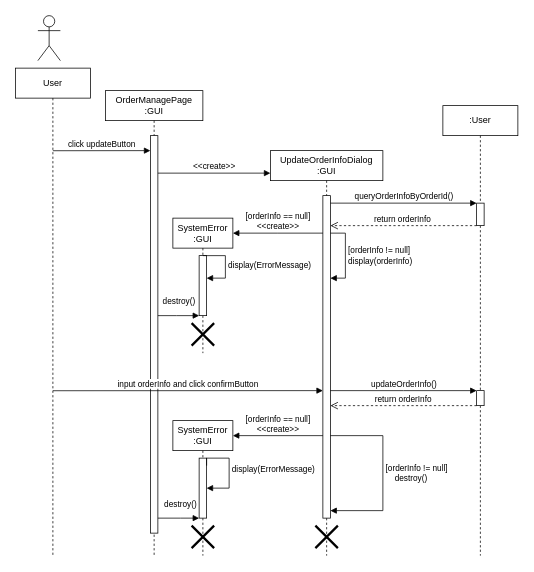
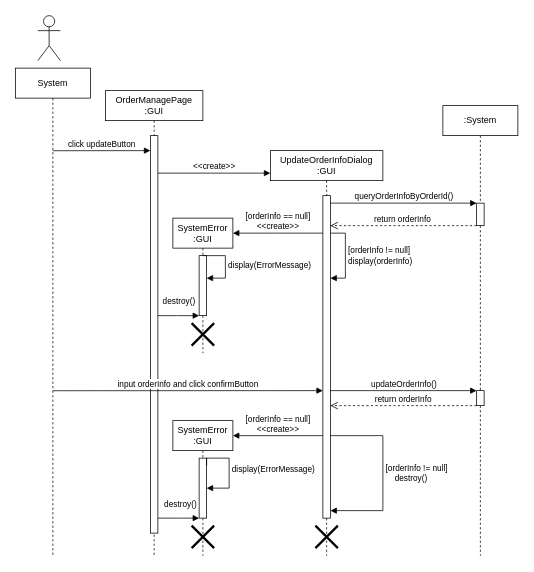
(53, 83) -> (53, 83)
(480, 120) -> (480, 120)
